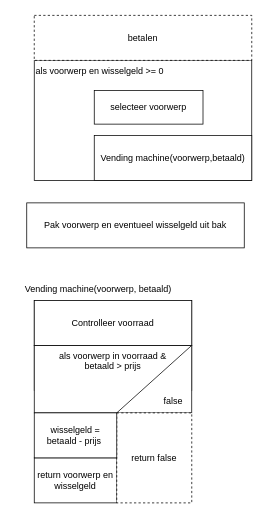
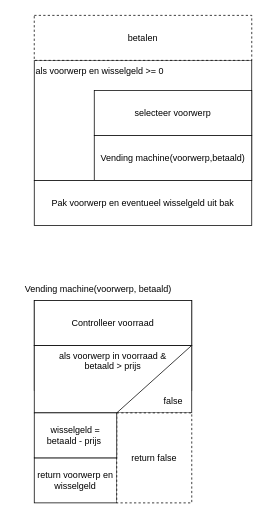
(149, 107) -> (173, 113)
(135, 225) -> (143, 203)
